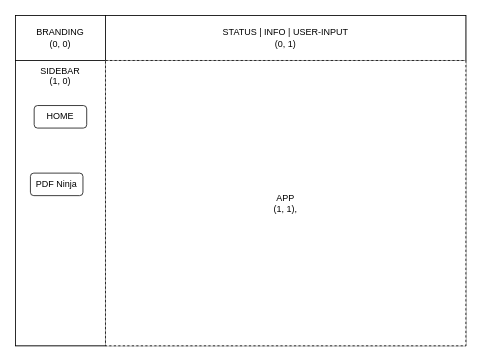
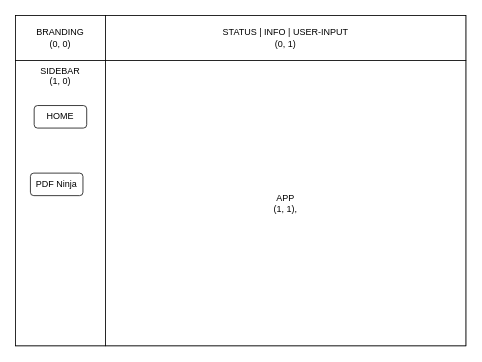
(285, 203) -> (285, 203)
